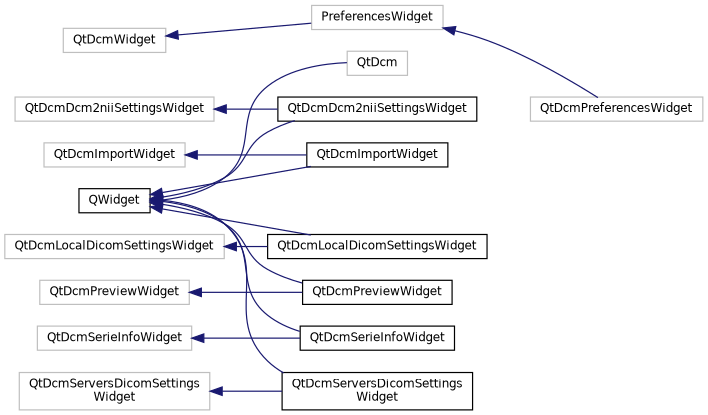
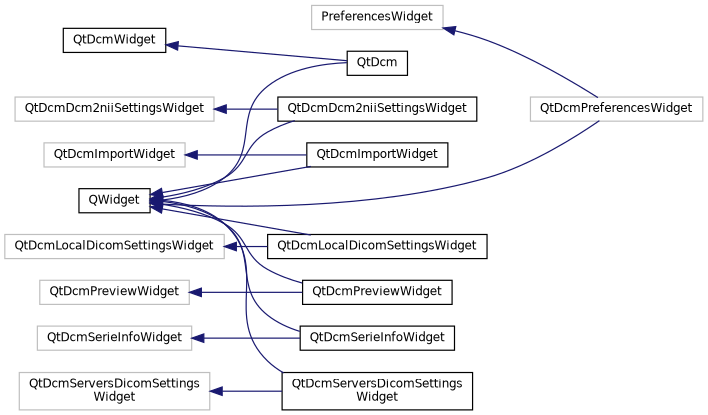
(245, 29) -> (263, 53)
(115, 40) -> (115, 40)
(377, 63) -> (377, 63)
none -> (389, 197)
